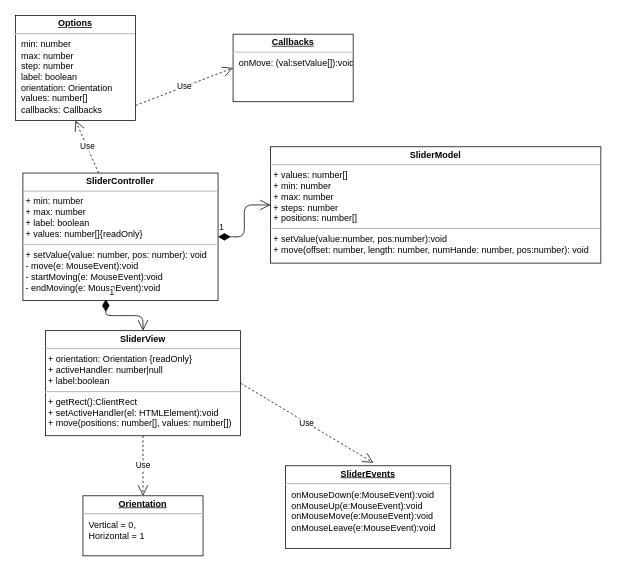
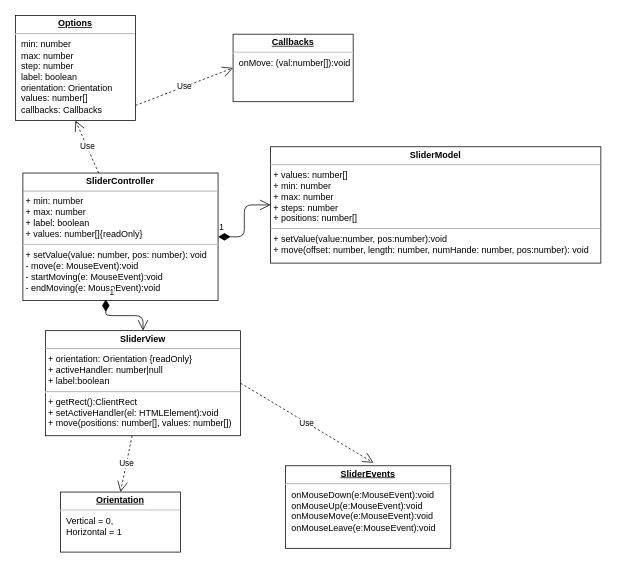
(298, 45) -> (294, 45)
(143, 525) -> (120, 522)
